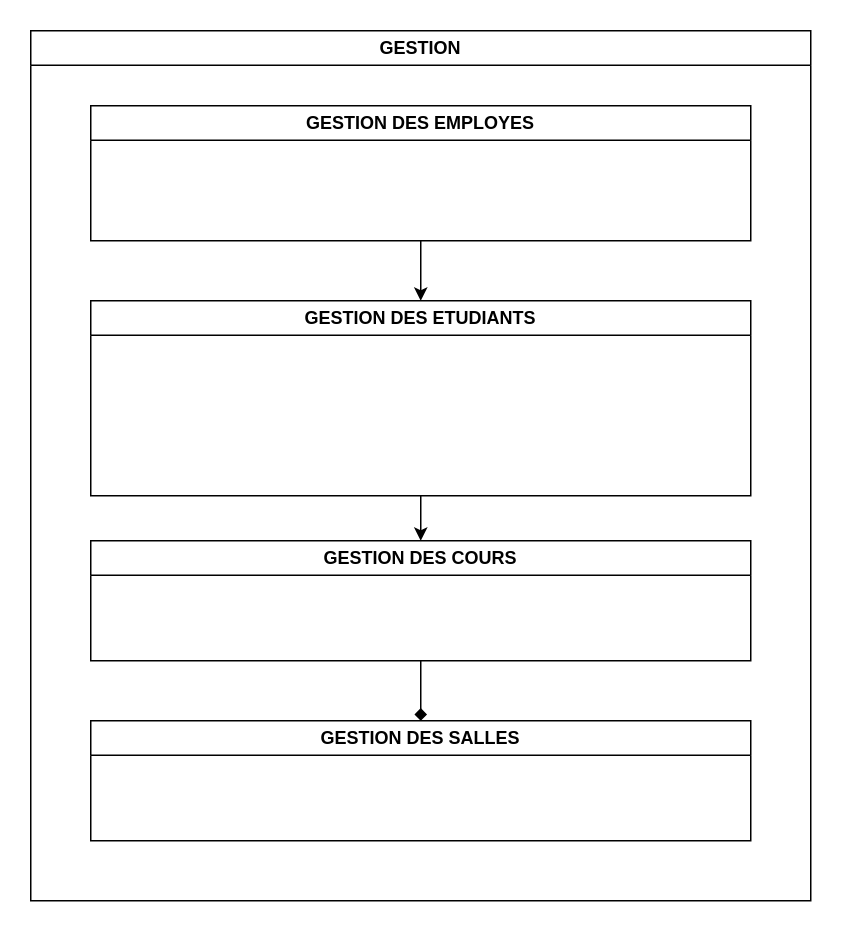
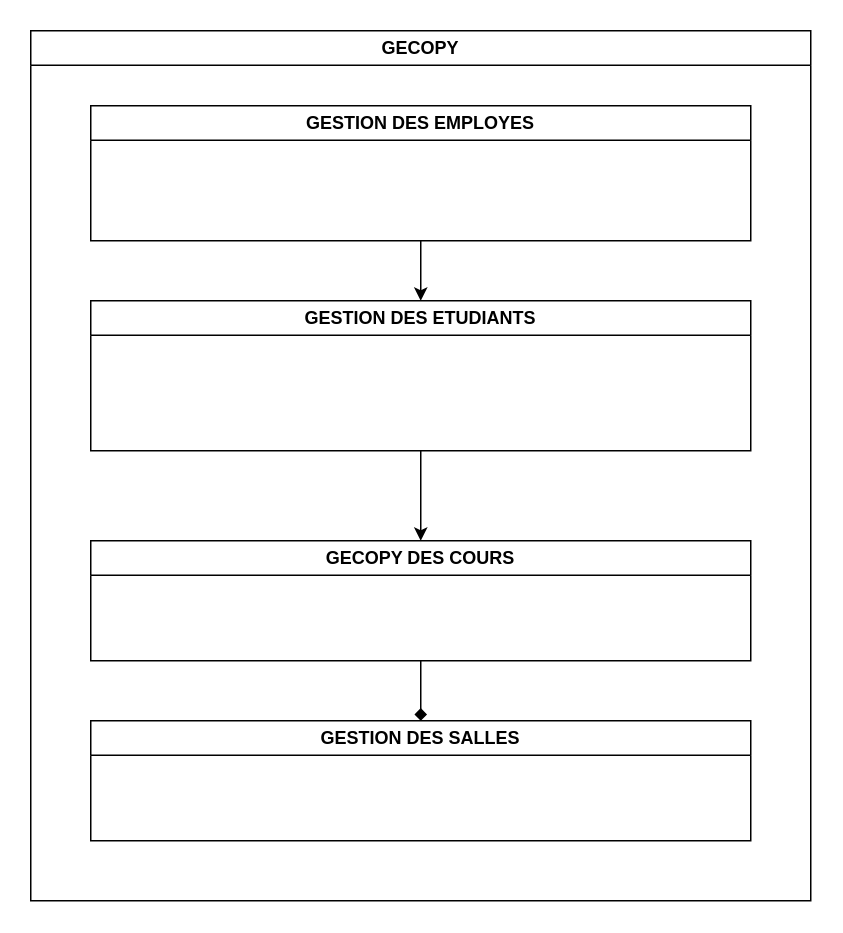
(421, 49) -> (421, 49)
(421, 398) -> (421, 376)
(421, 559) -> (421, 559)
